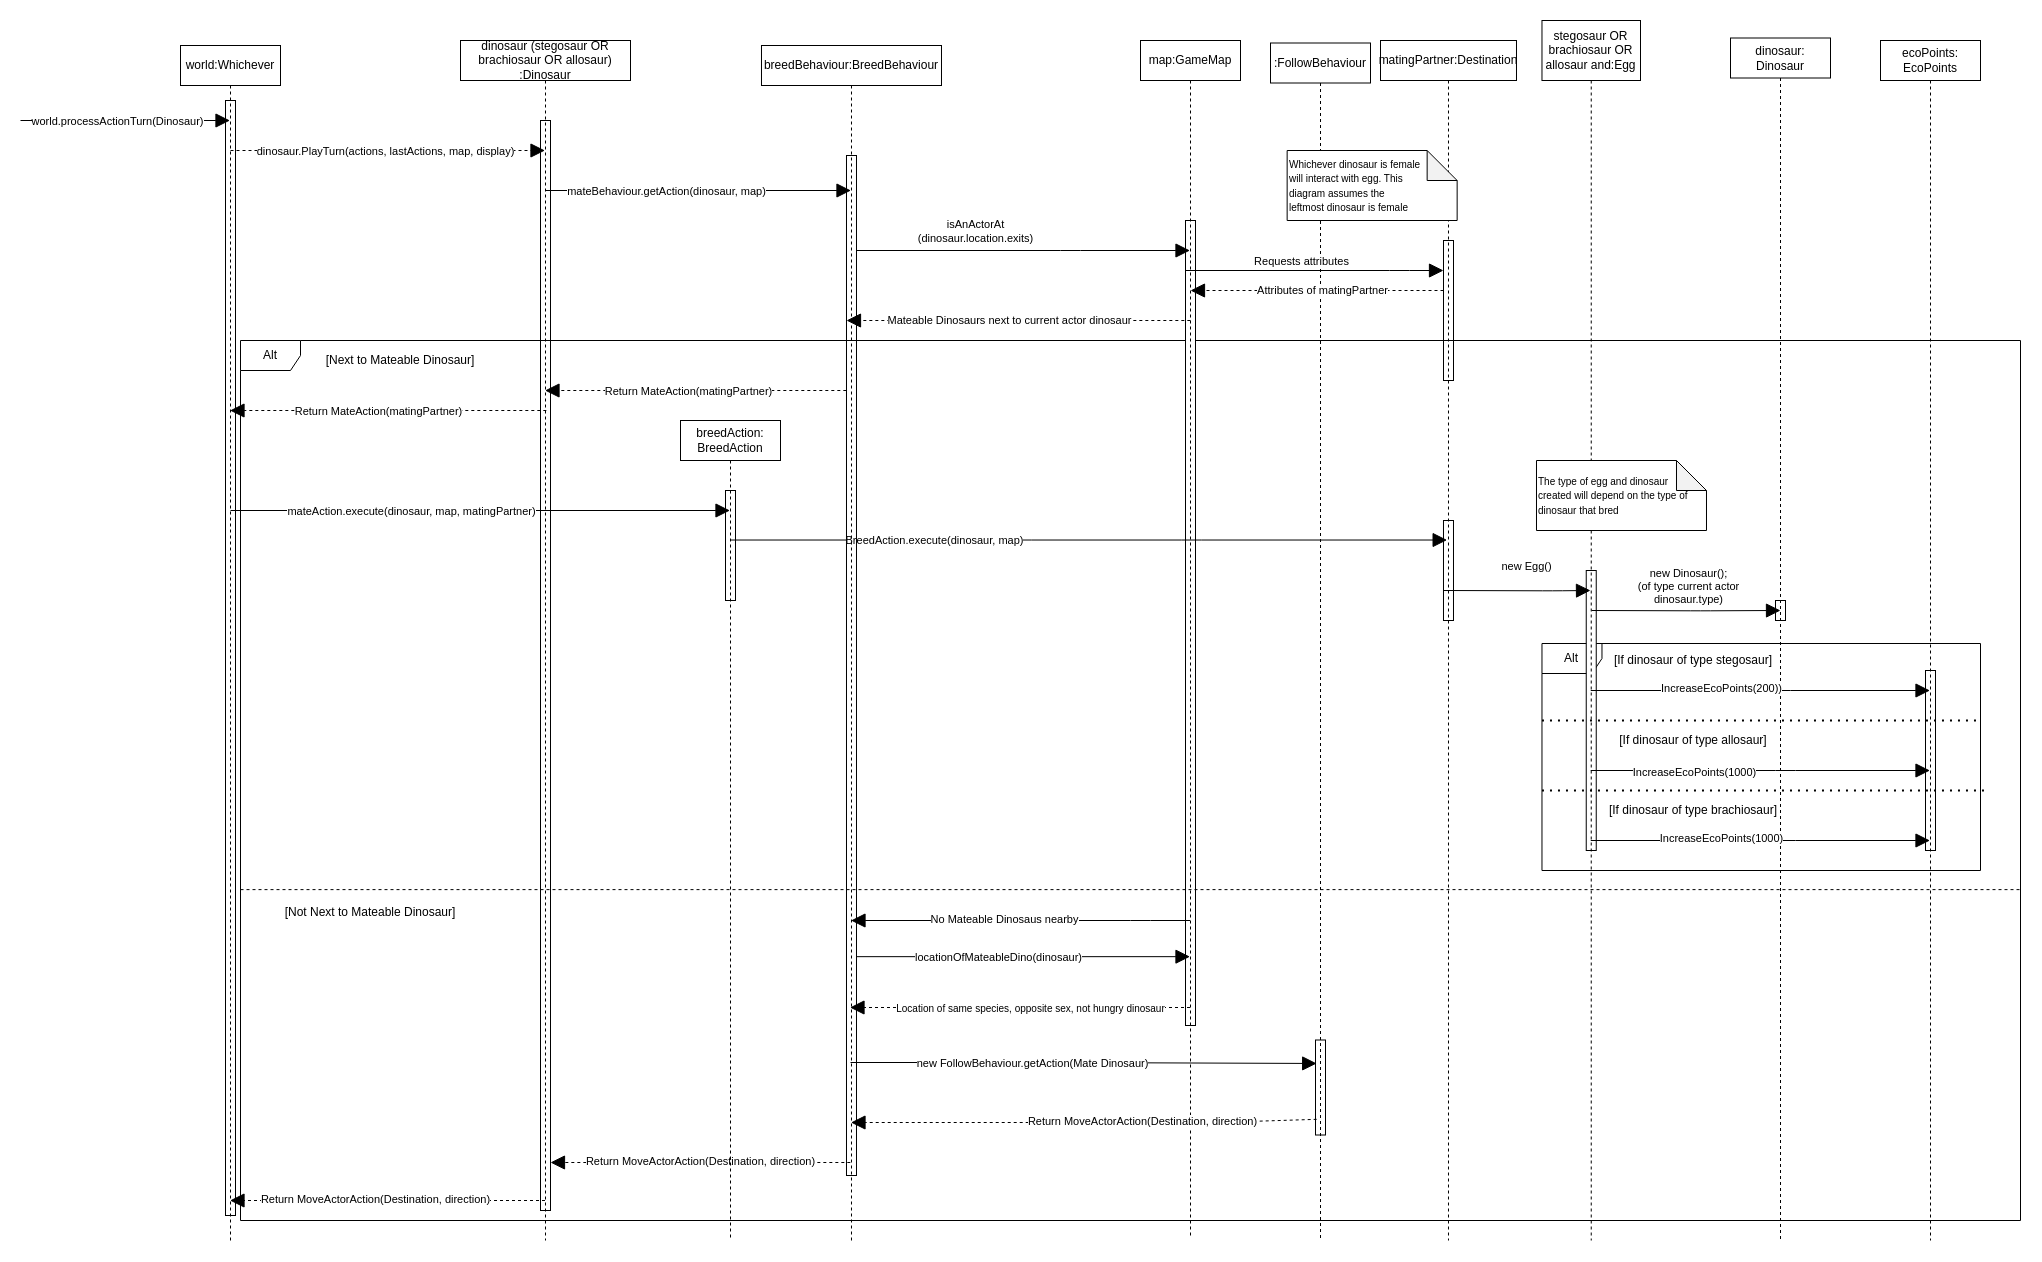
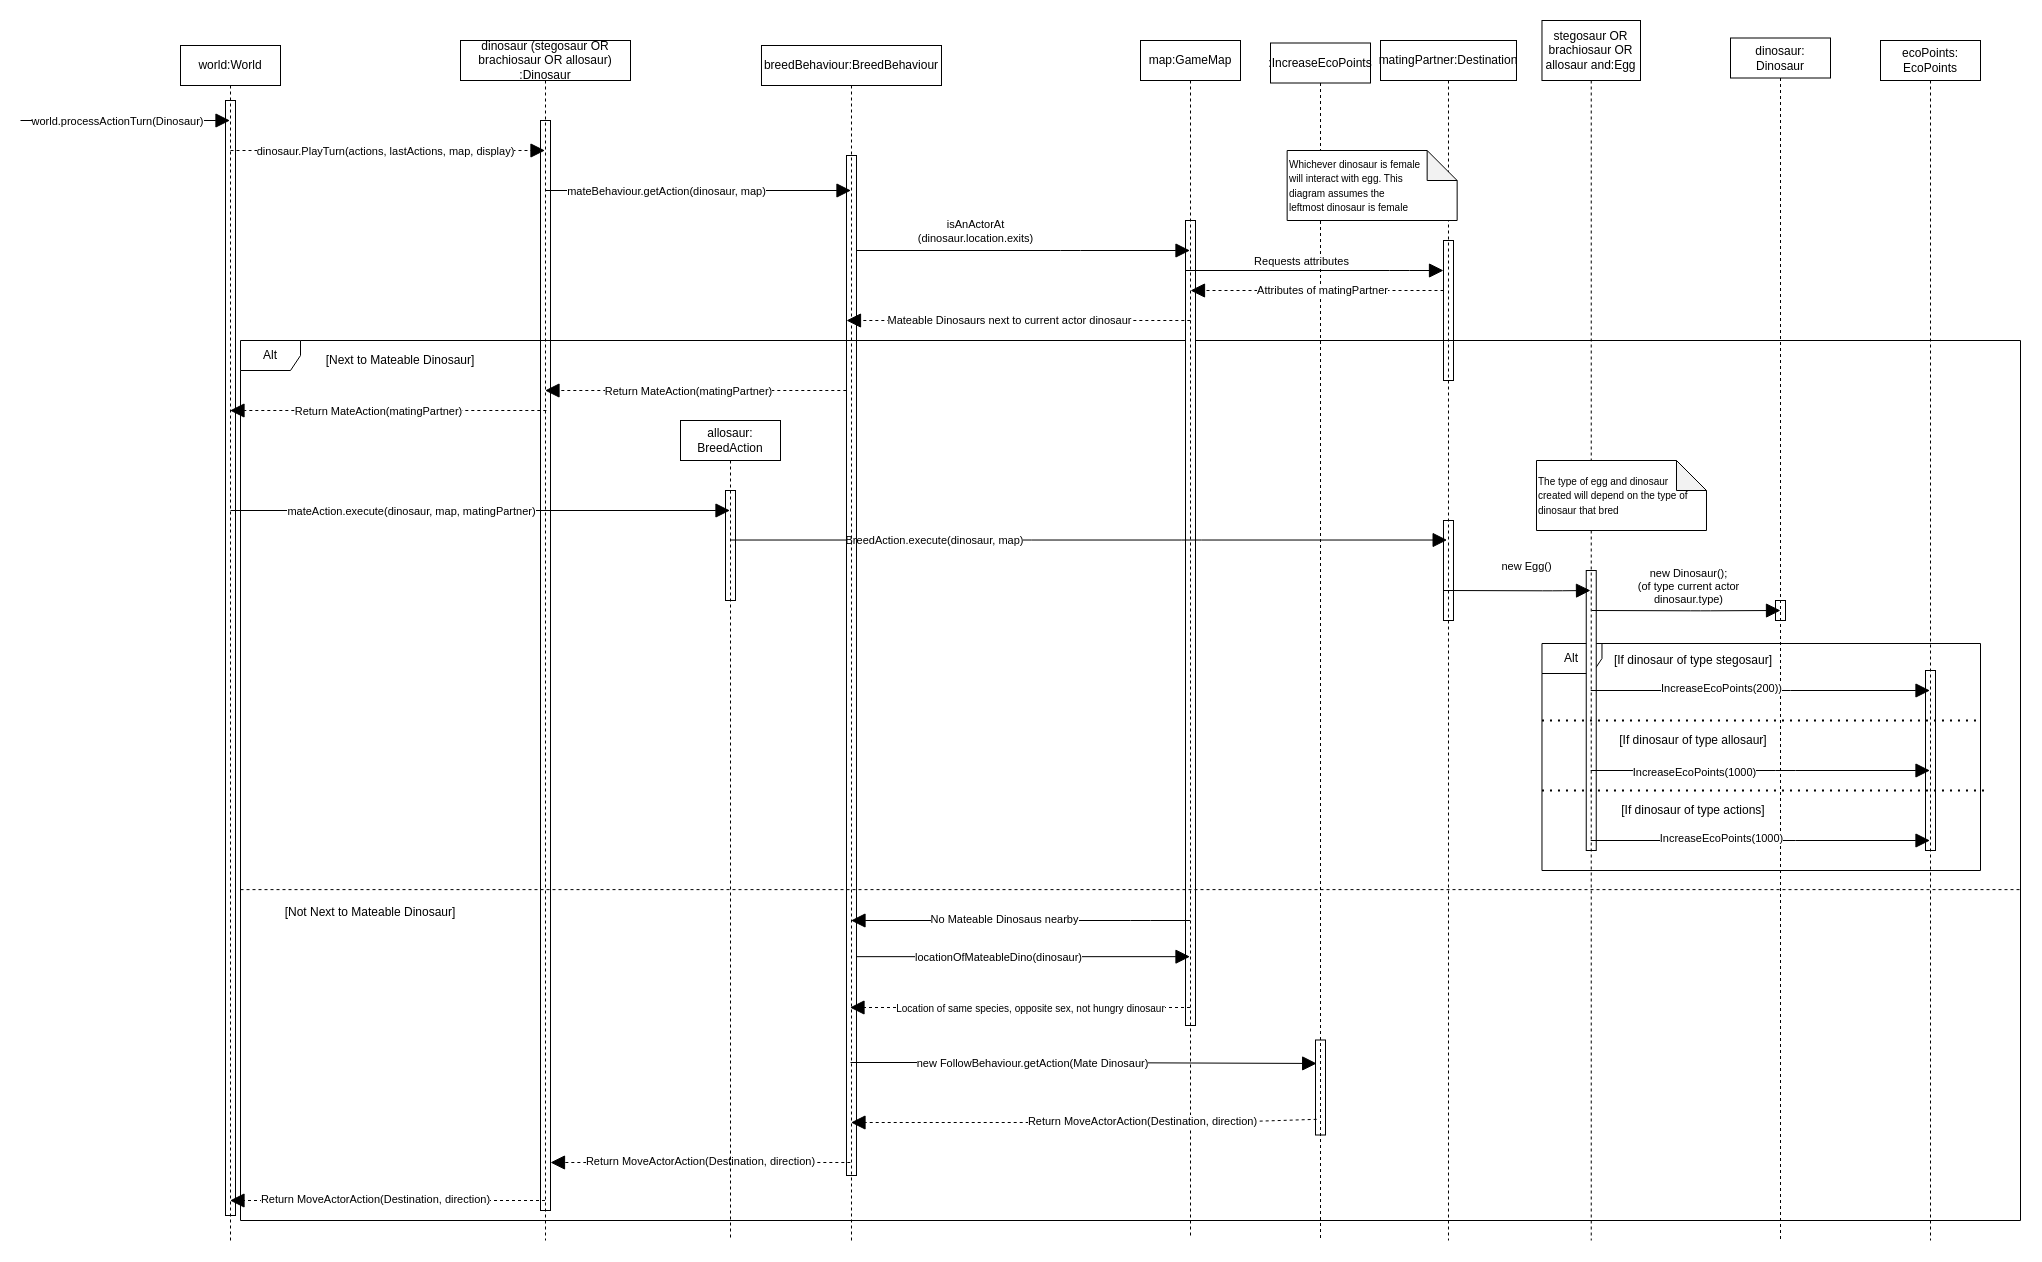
(1321, 64) -> (1321, 64)
(231, 66) -> (231, 66)
(731, 441) -> (731, 441)
(1694, 811) -> (1694, 811)
